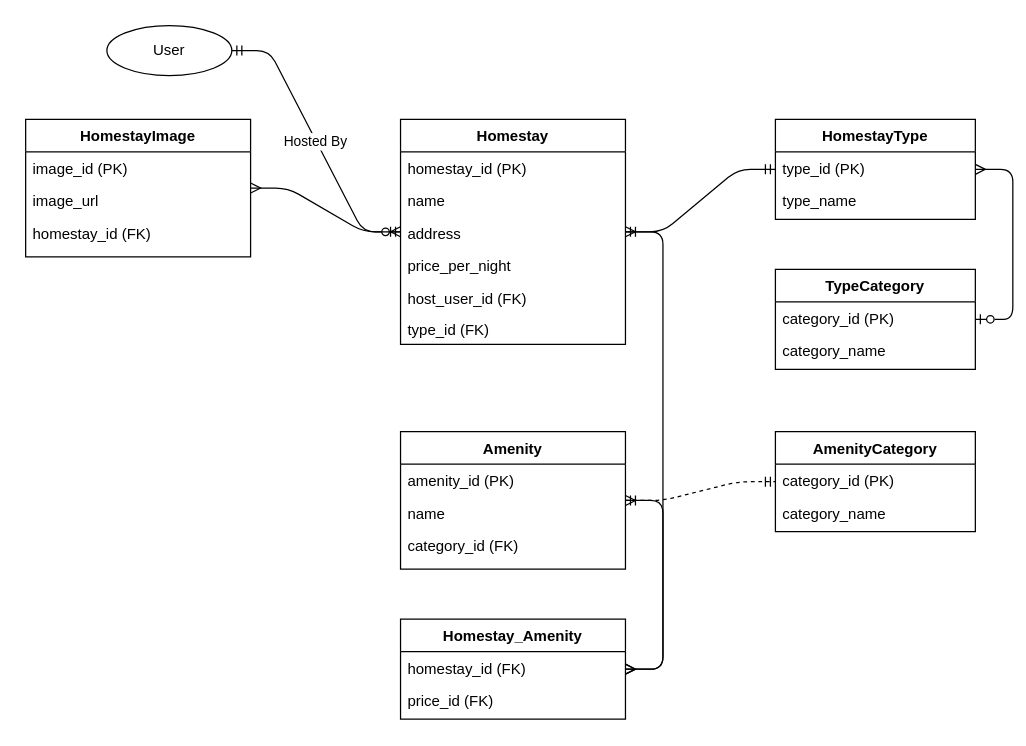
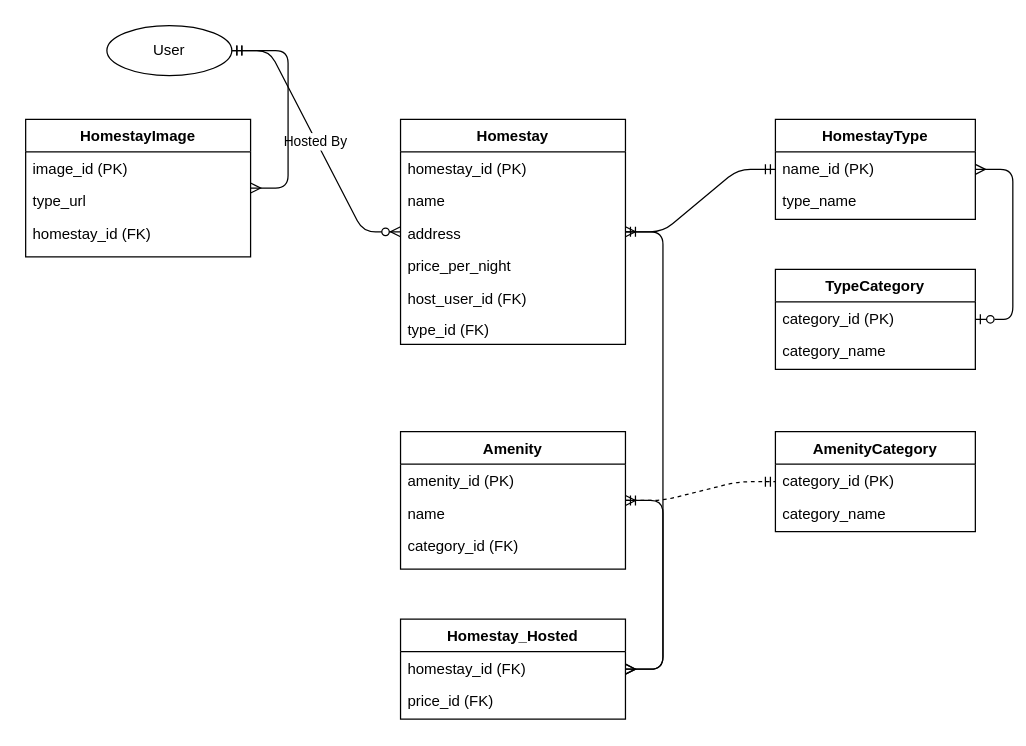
(829, 169) -> (829, 169)
(66, 201) -> (64, 201)
(321, 207) -> (288, 141)
(513, 636) -> (513, 636)
